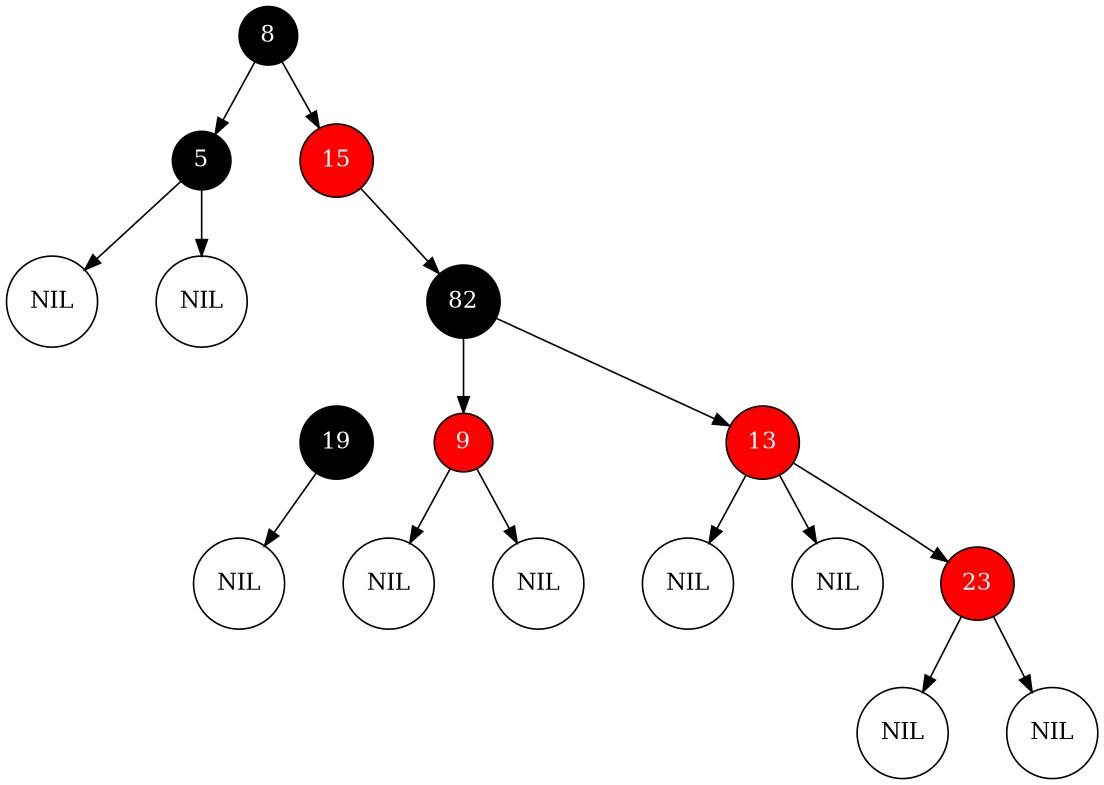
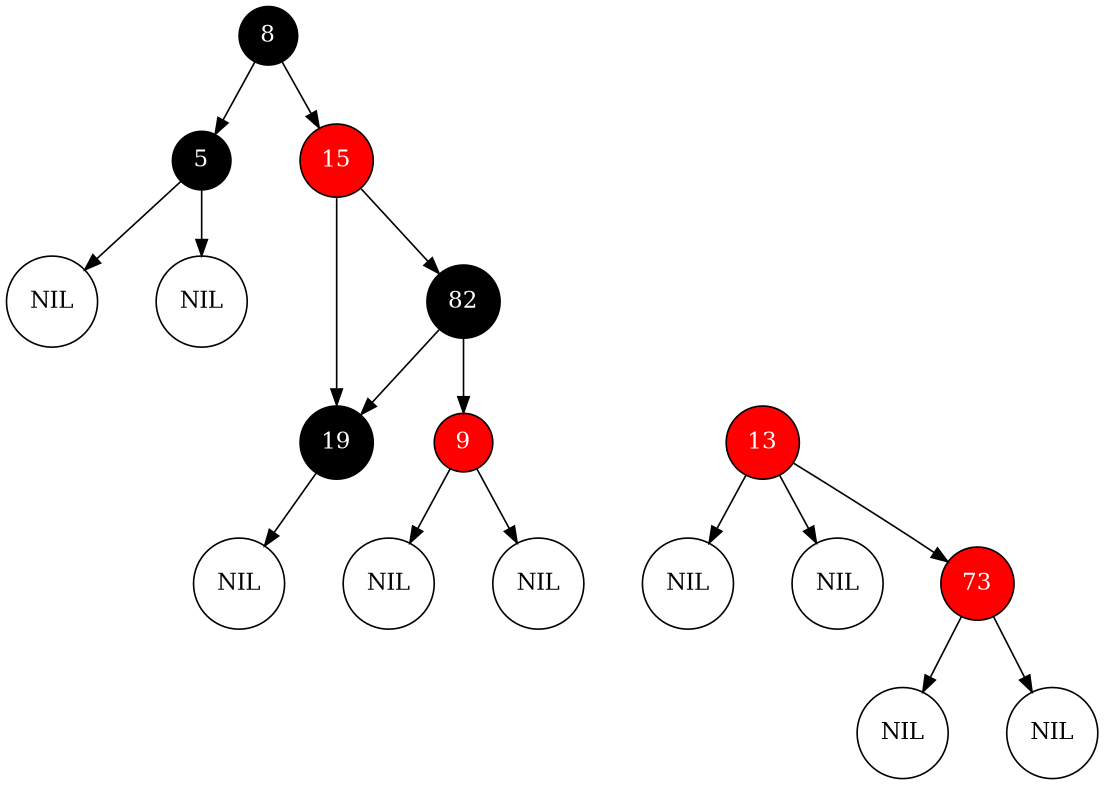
none -> (337, 293)
(605, 369) -> (406, 366)
(977, 584) -> (977, 584)
